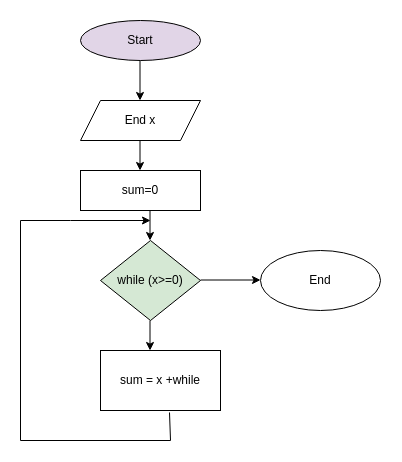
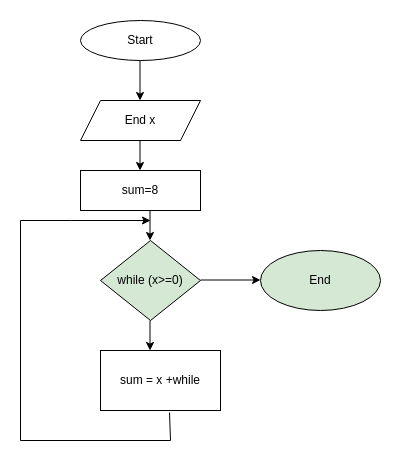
(141, 41) -> (141, 41)
(141, 191) -> (141, 191)
(321, 281) -> (321, 281)
